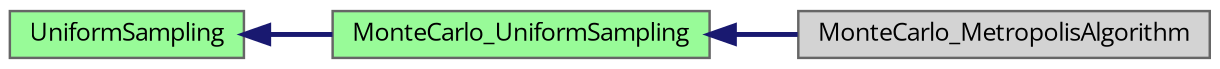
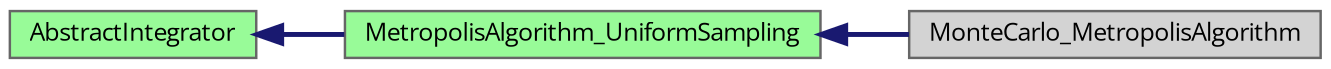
(127, 34) -> (133, 34)
(521, 34) -> (583, 34)
